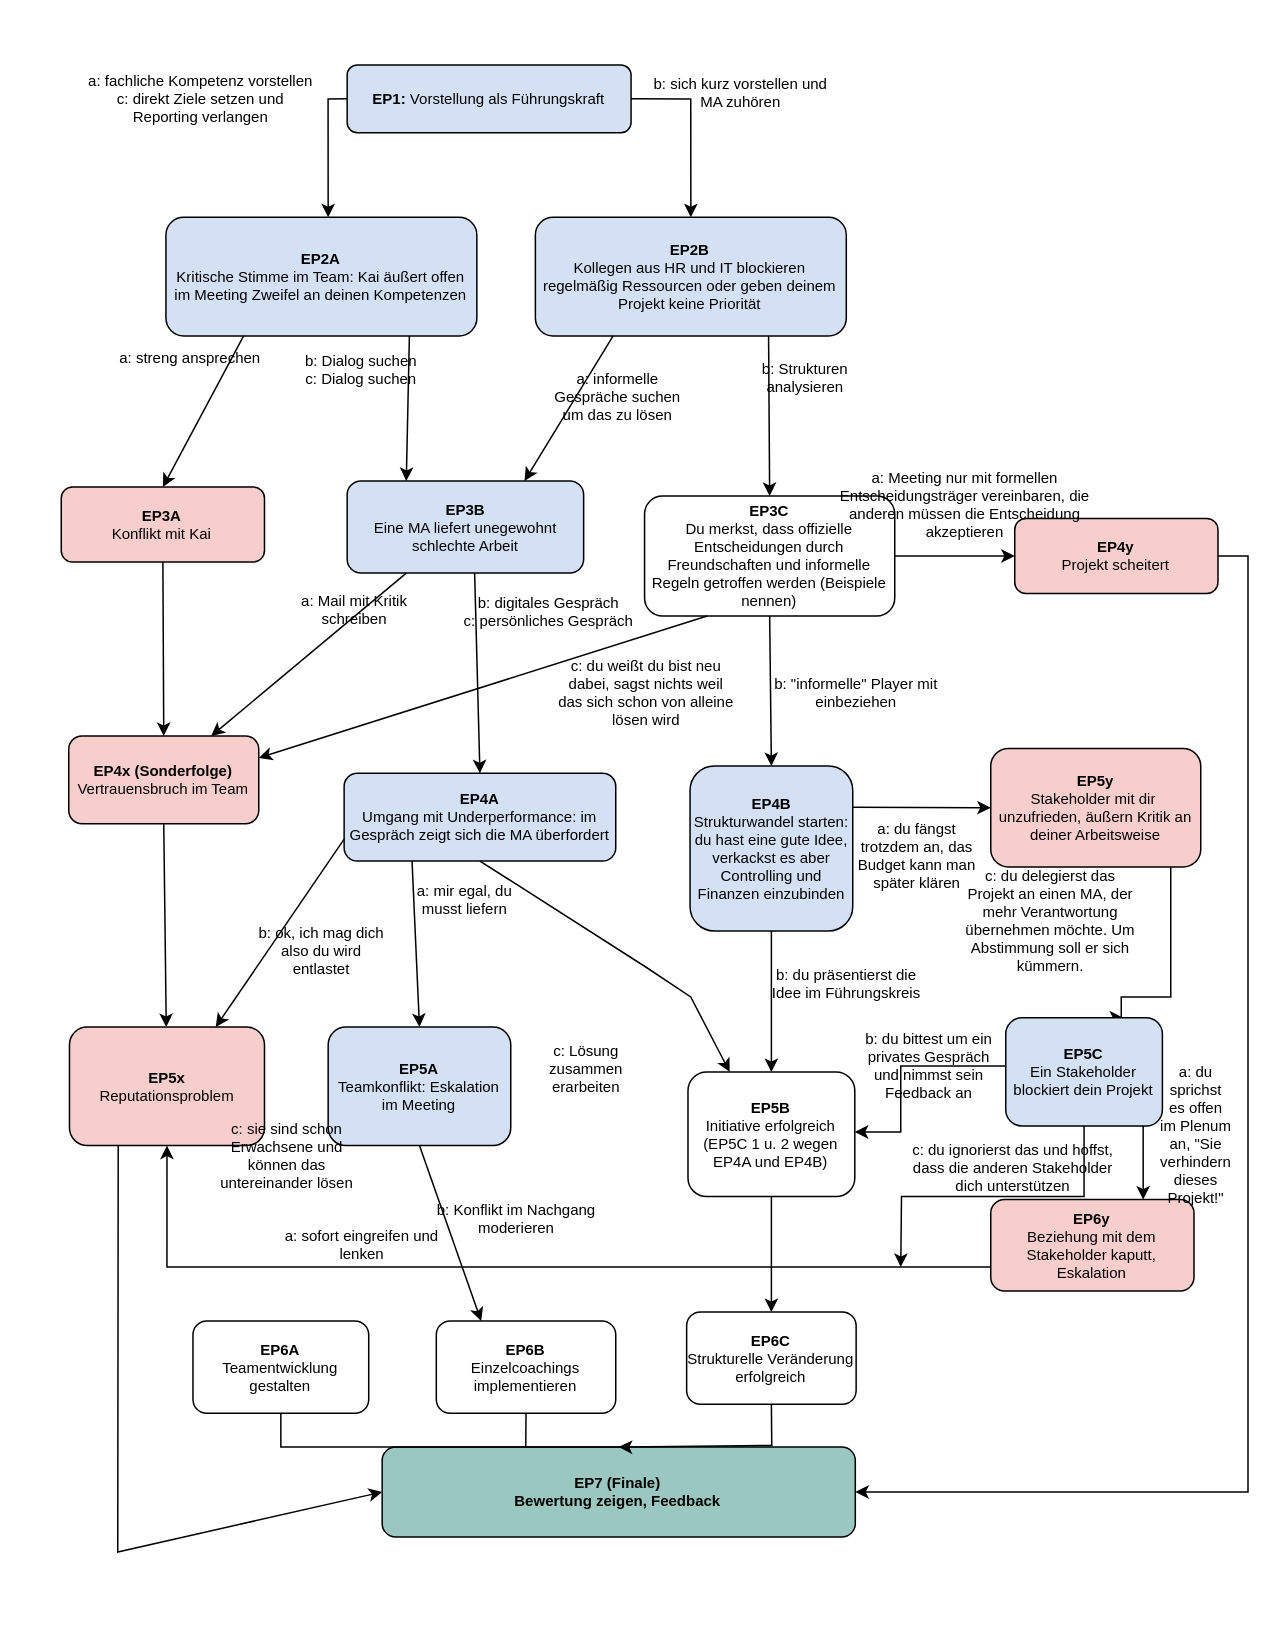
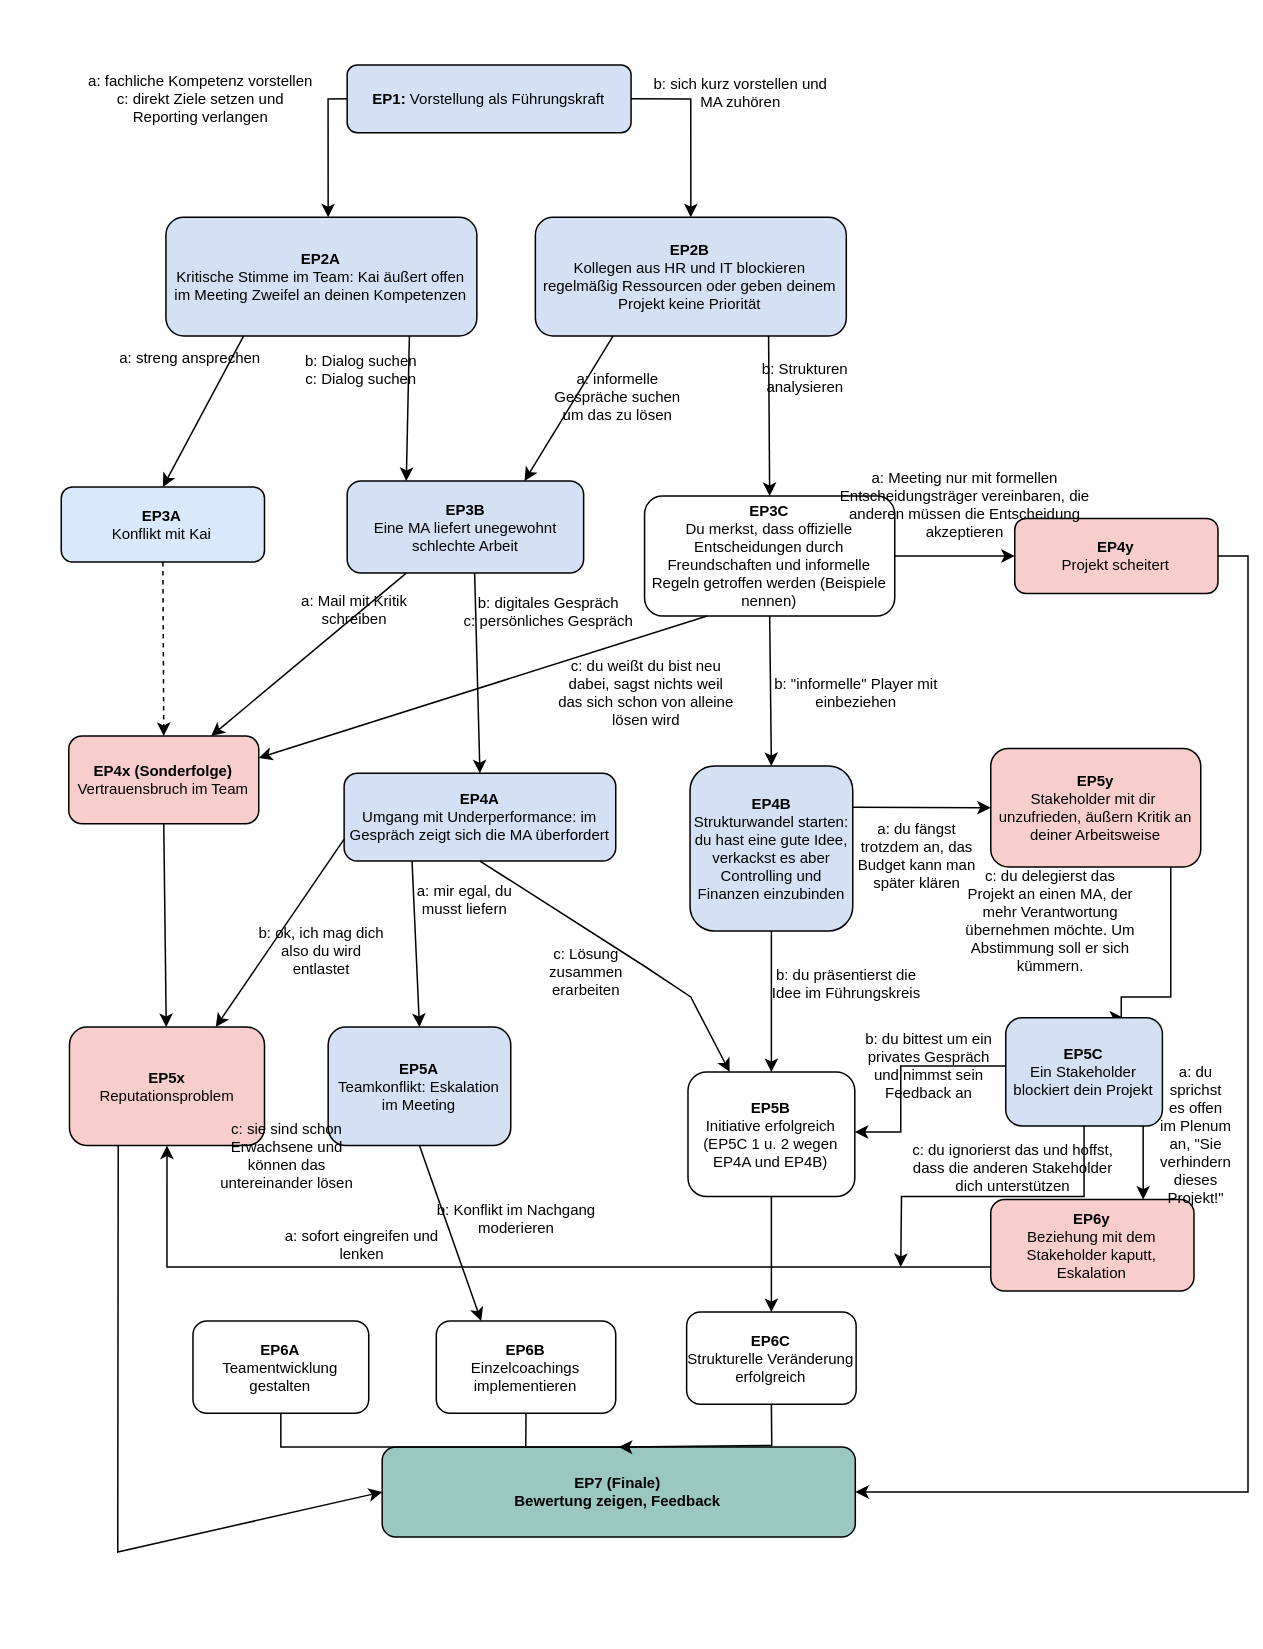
(163, 524) -> (163, 524)
(163, 644) -> (163, 644)
(586, 1069) -> (586, 971)
